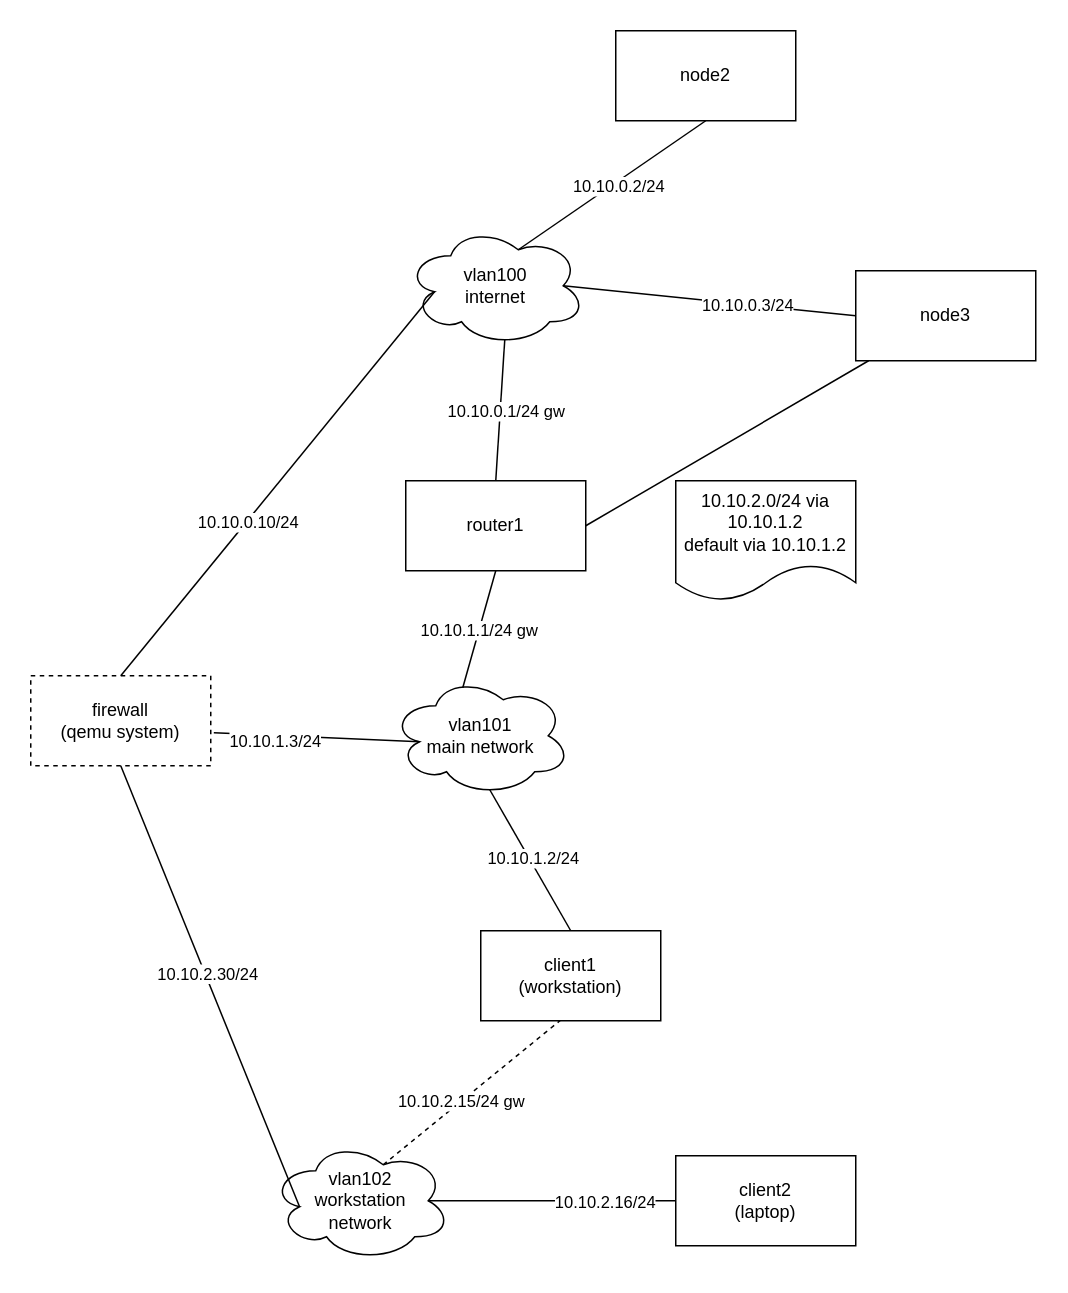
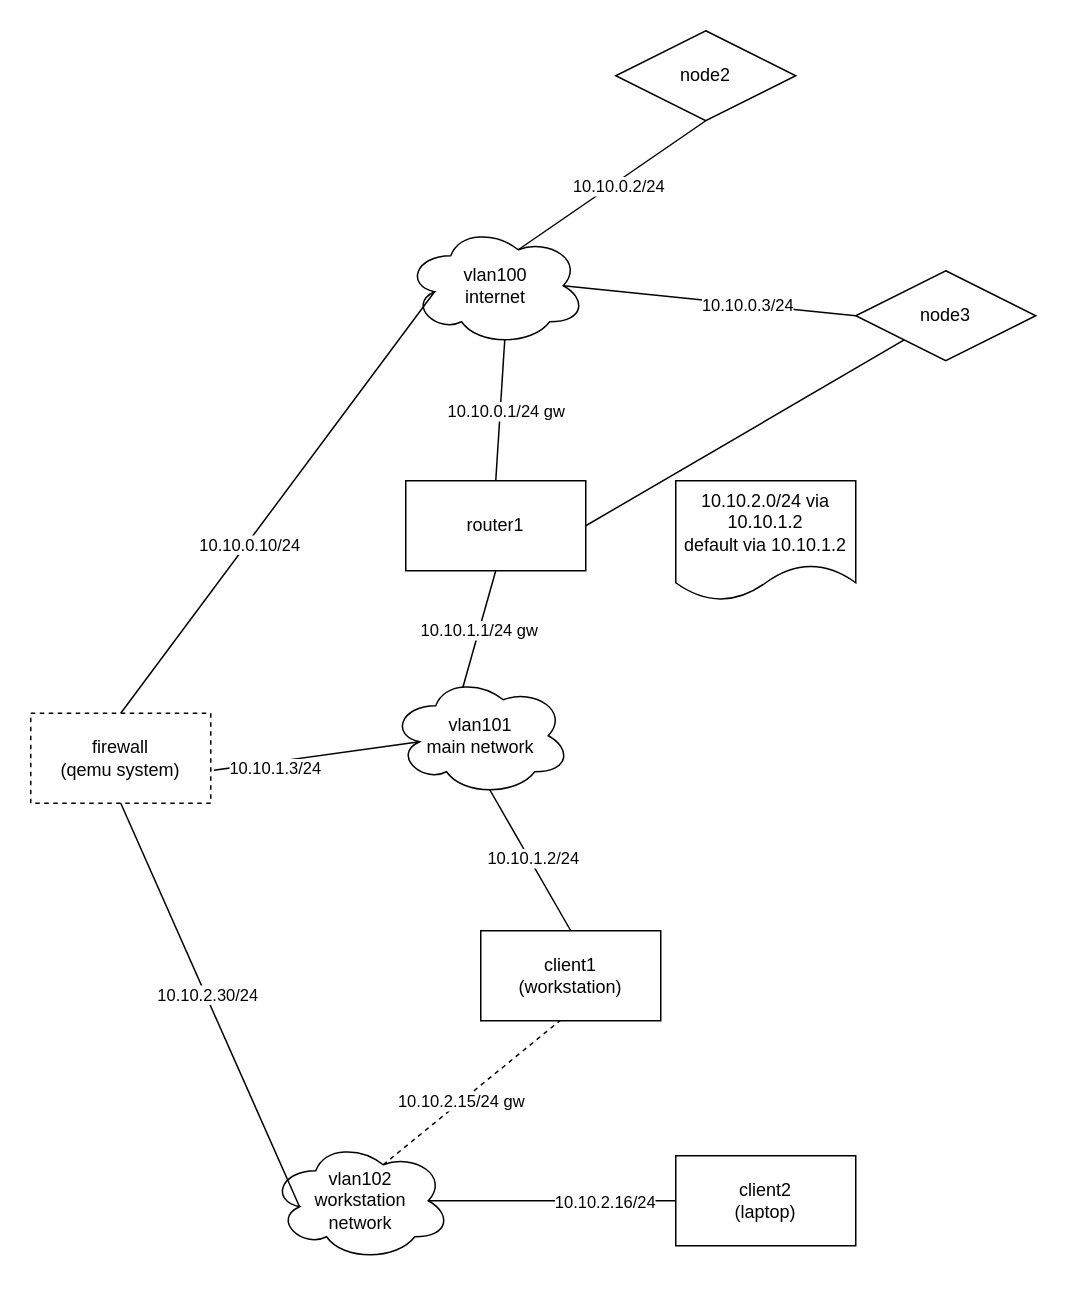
(706, 76) -> (706, 76)
(946, 316) -> (946, 316)
(121, 721) -> (121, 758)
